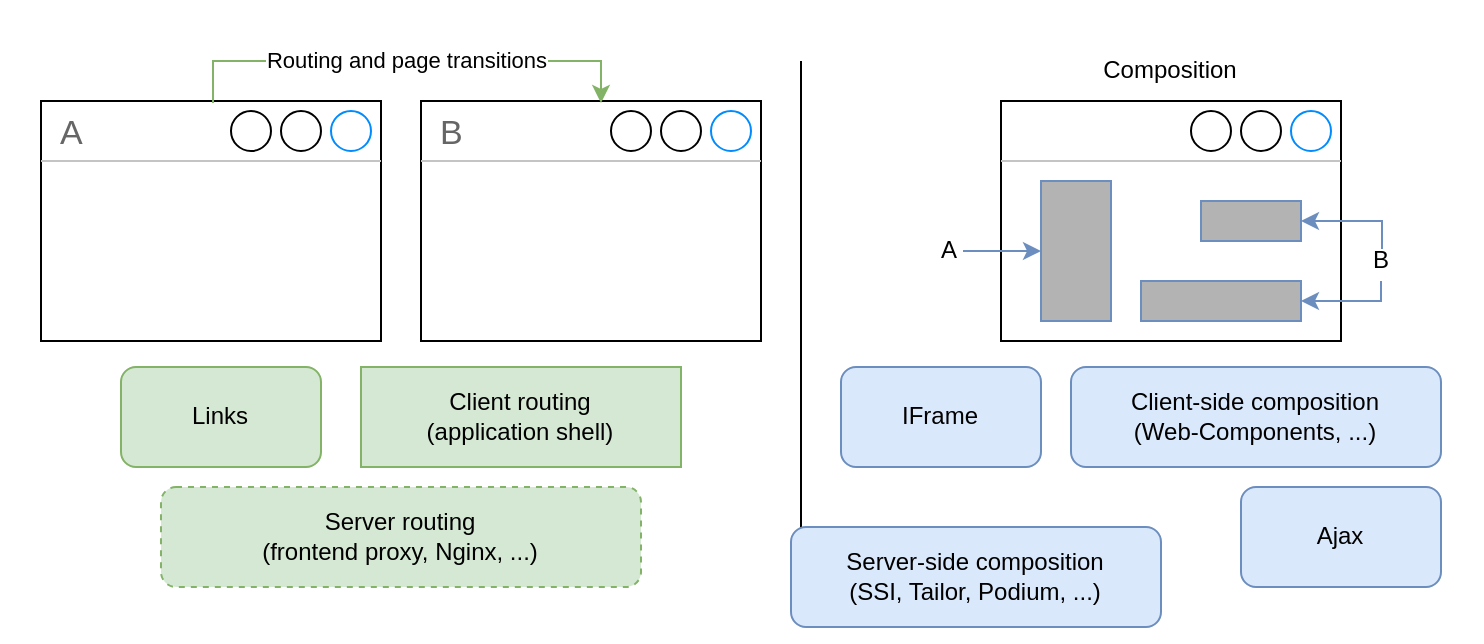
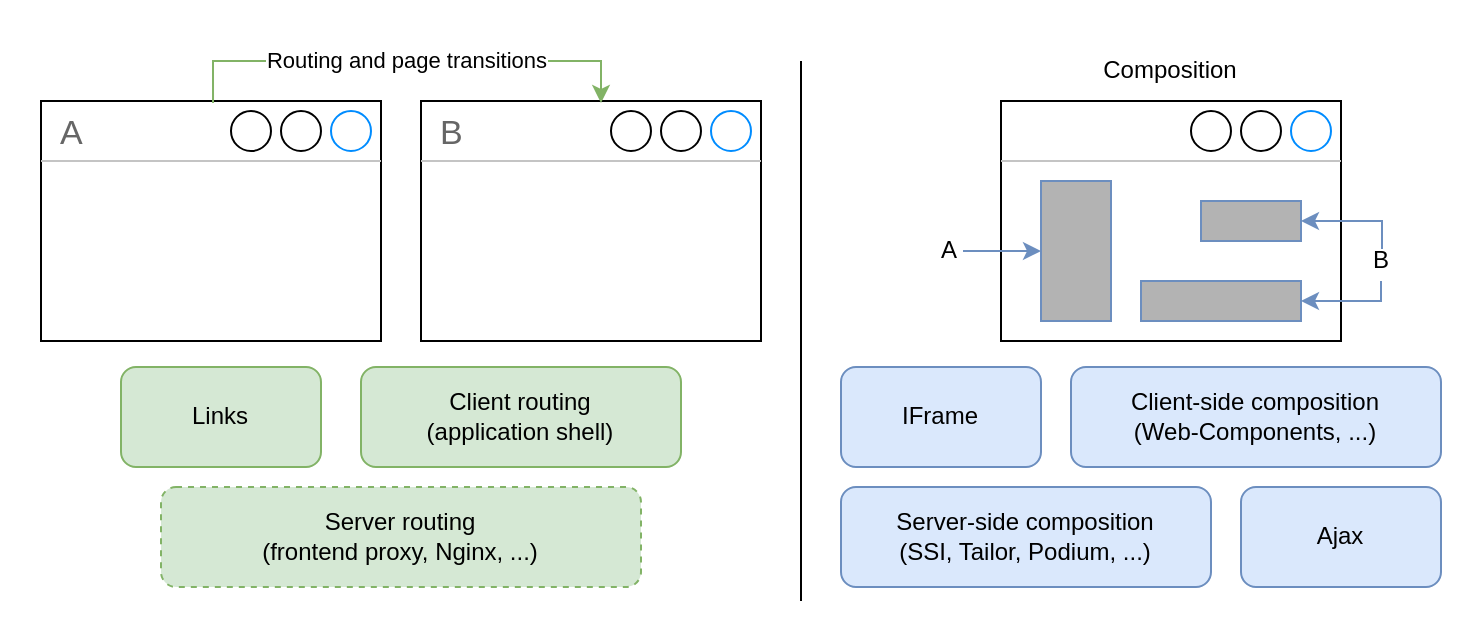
(521, 417) -> (521, 417)
(976, 577) -> (1026, 537)
